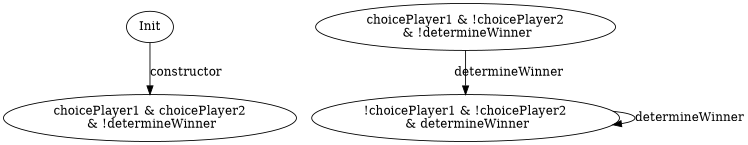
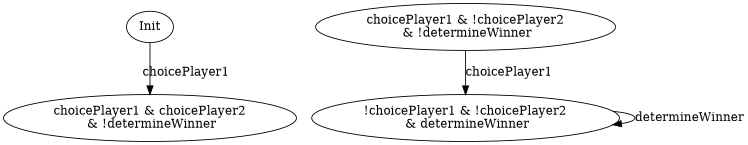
(186, 72) -> (186, 72)
(509, 72) -> (509, 72)
